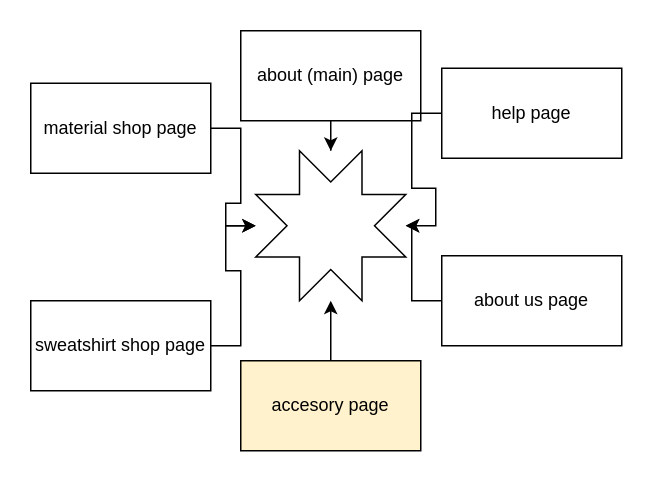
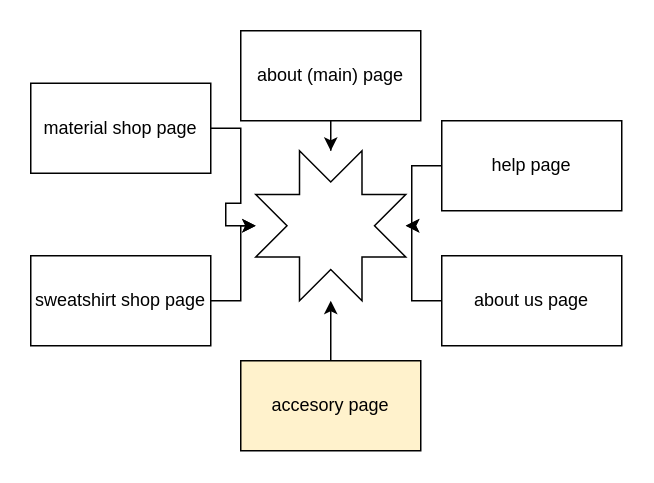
(532, 113) -> (532, 166)
(121, 346) -> (121, 301)
